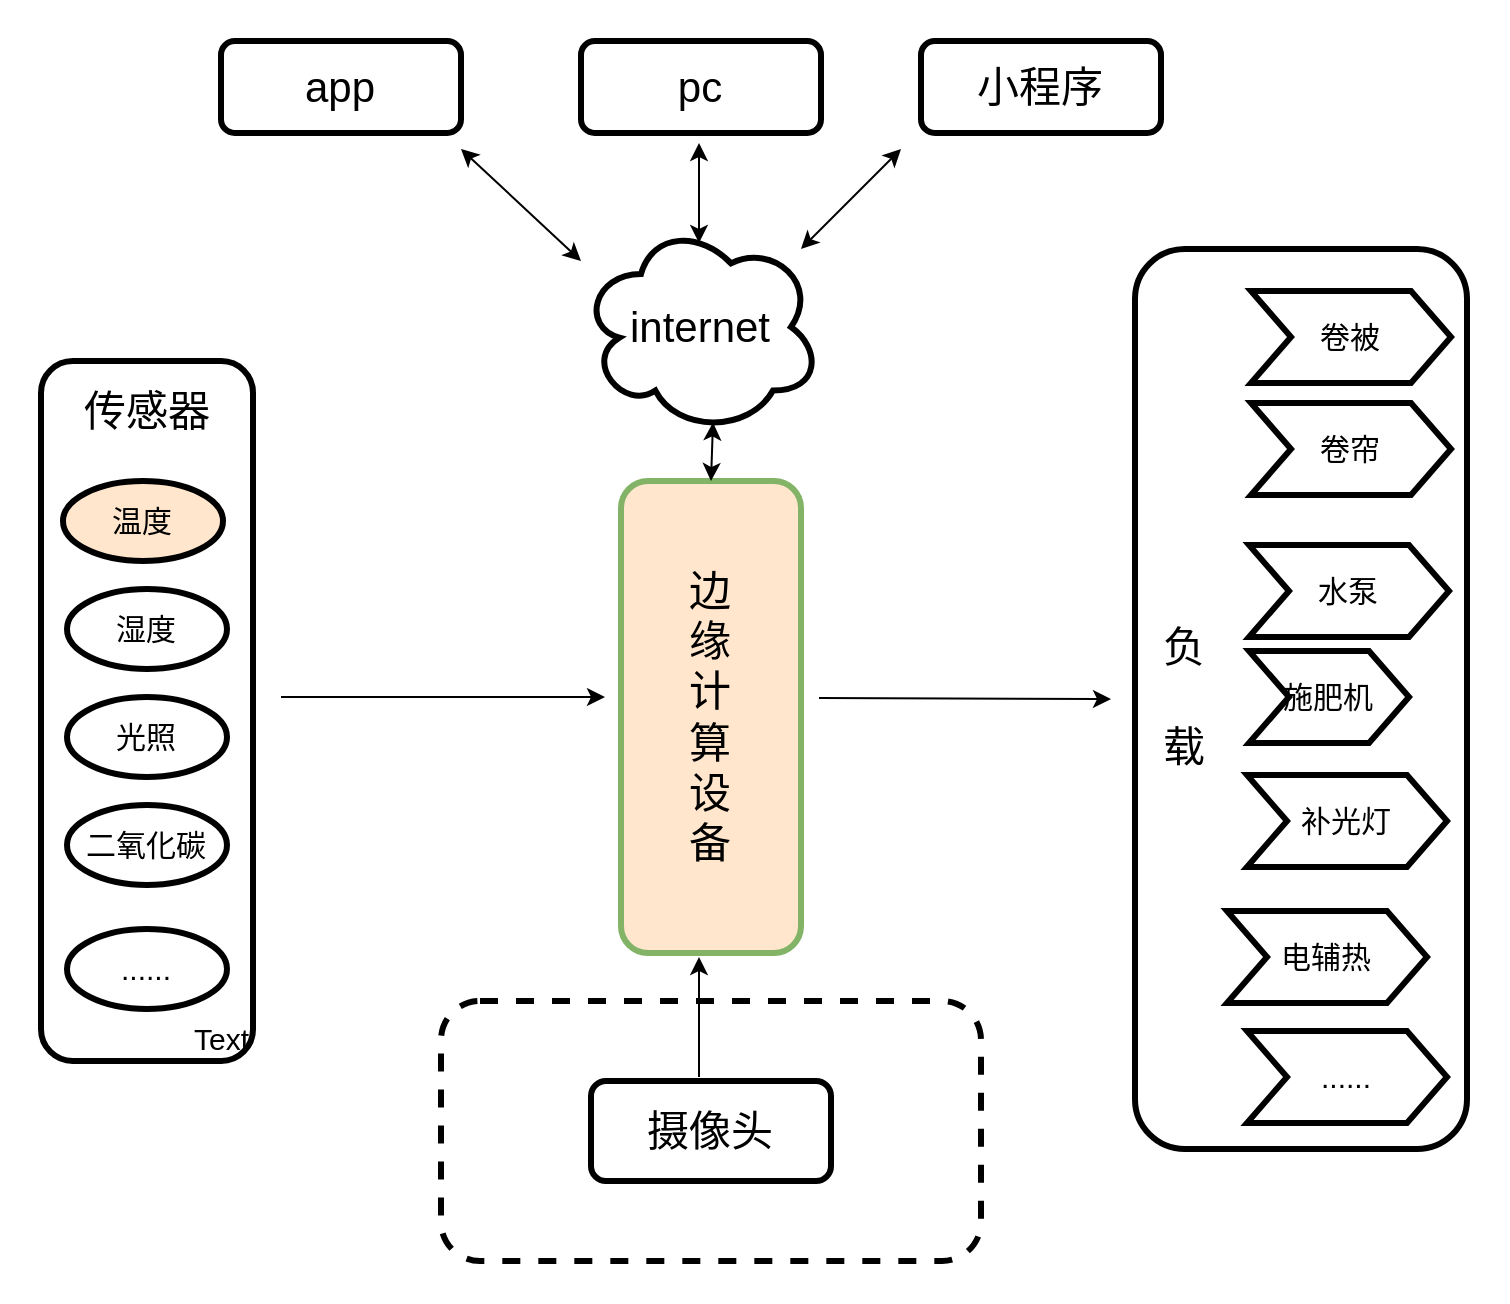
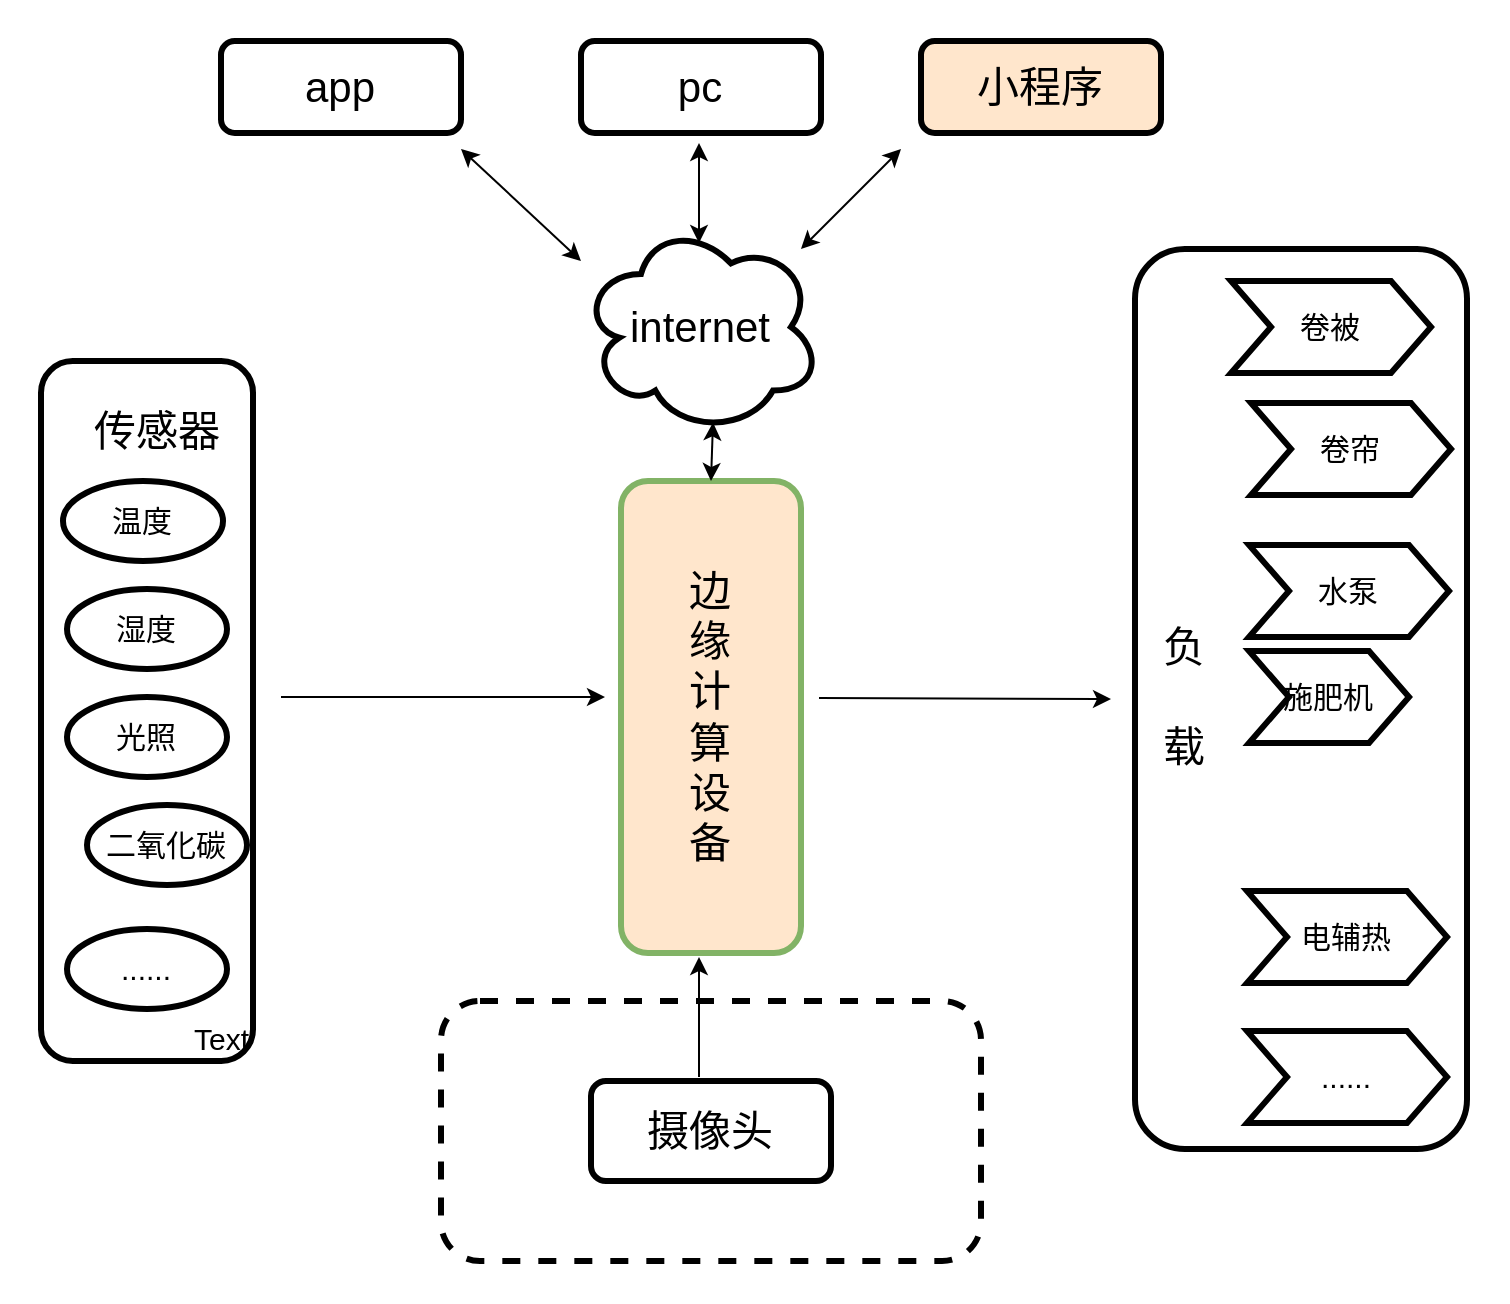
(1041, 87) -> (1041, 87)
(1351, 337) -> (1331, 327)
(148, 411) -> (158, 431)
(143, 521) -> (143, 521)
(1347, 821) -> none
(147, 845) -> (167, 845)
(1327, 957) -> (1347, 937)
